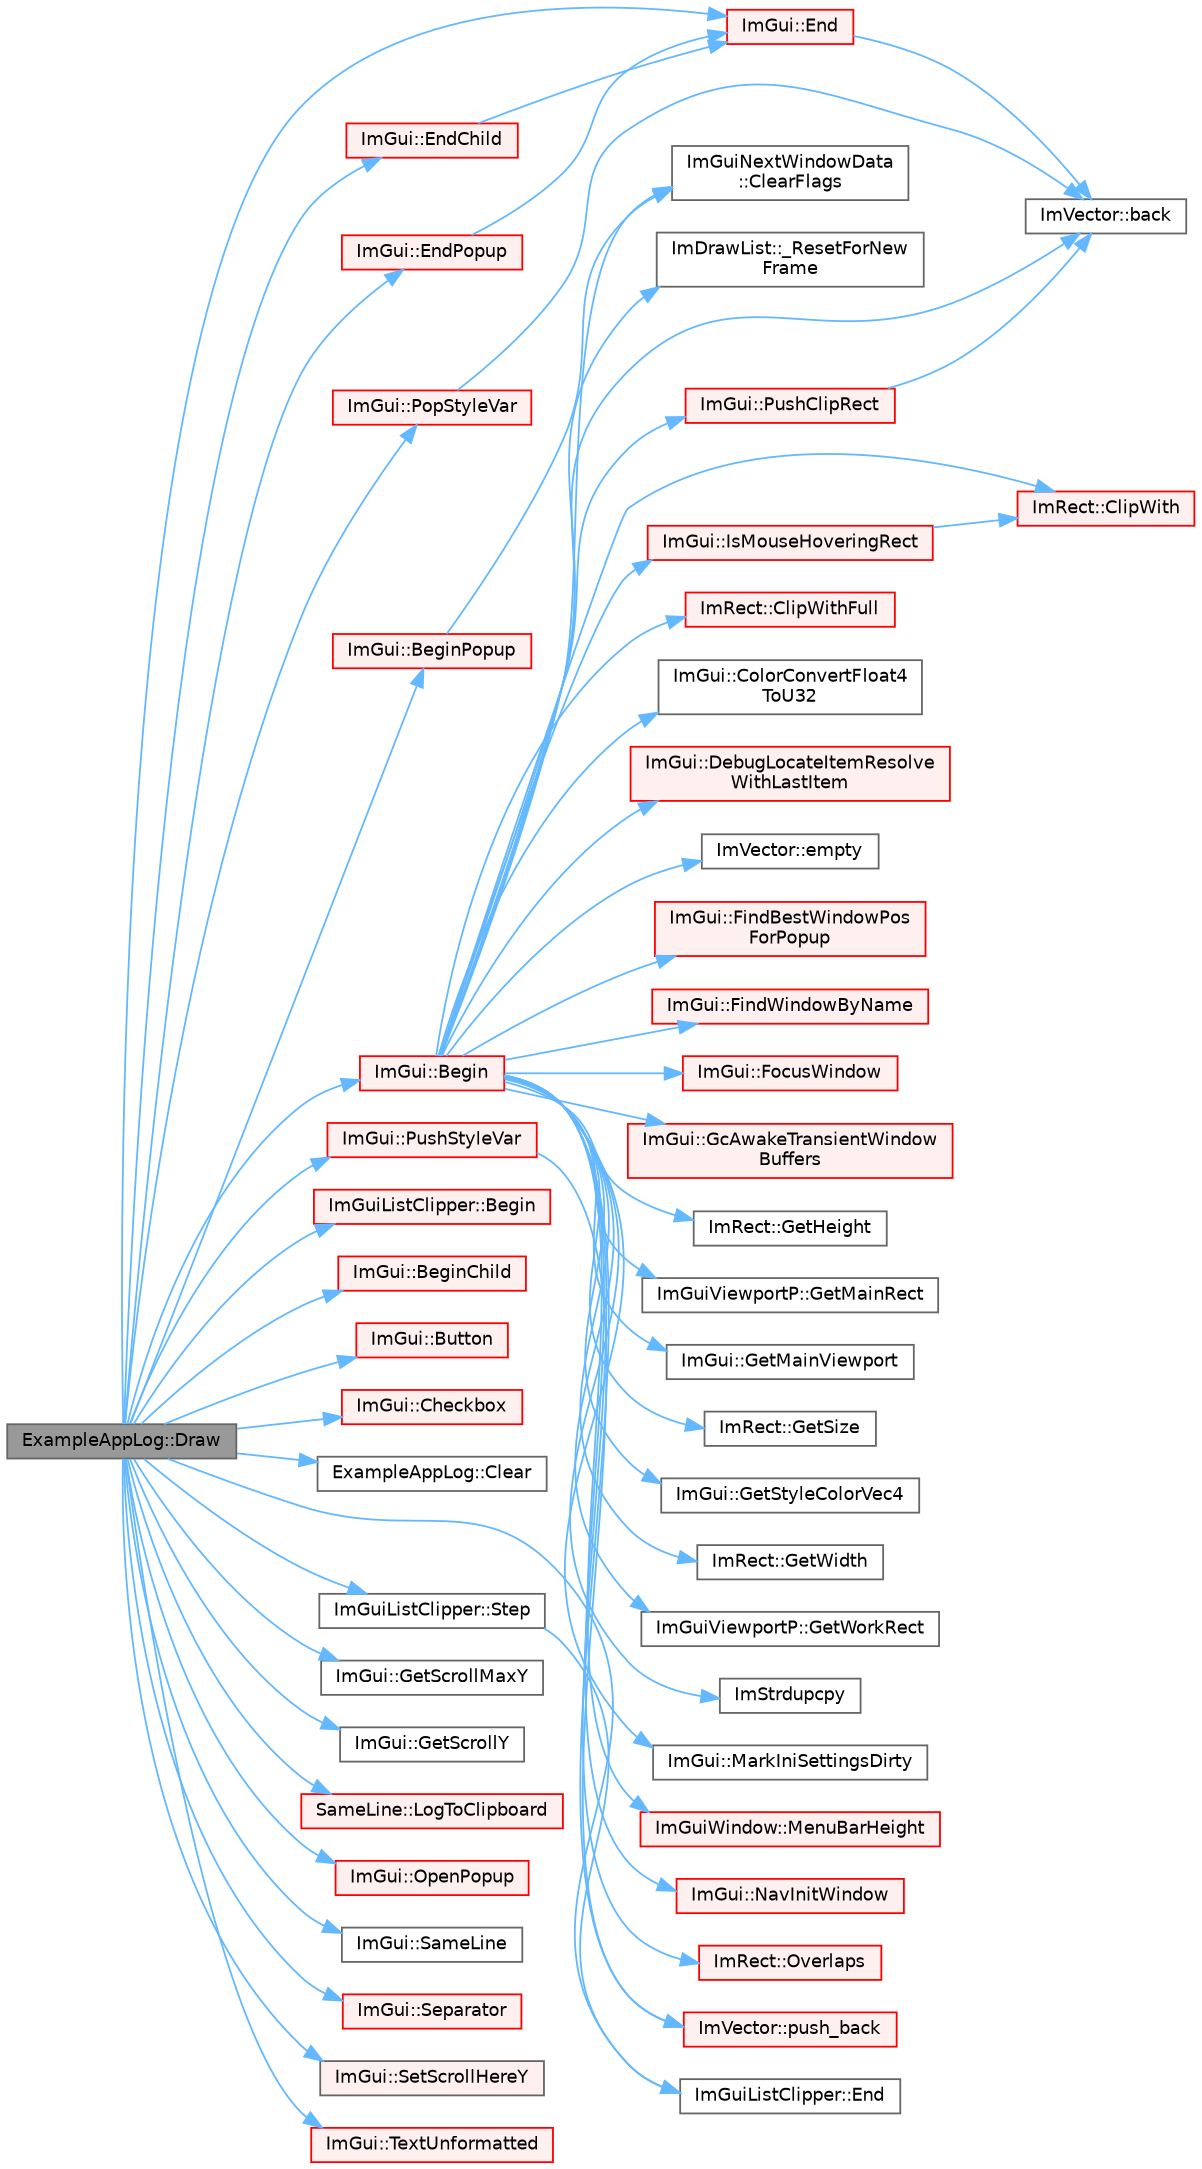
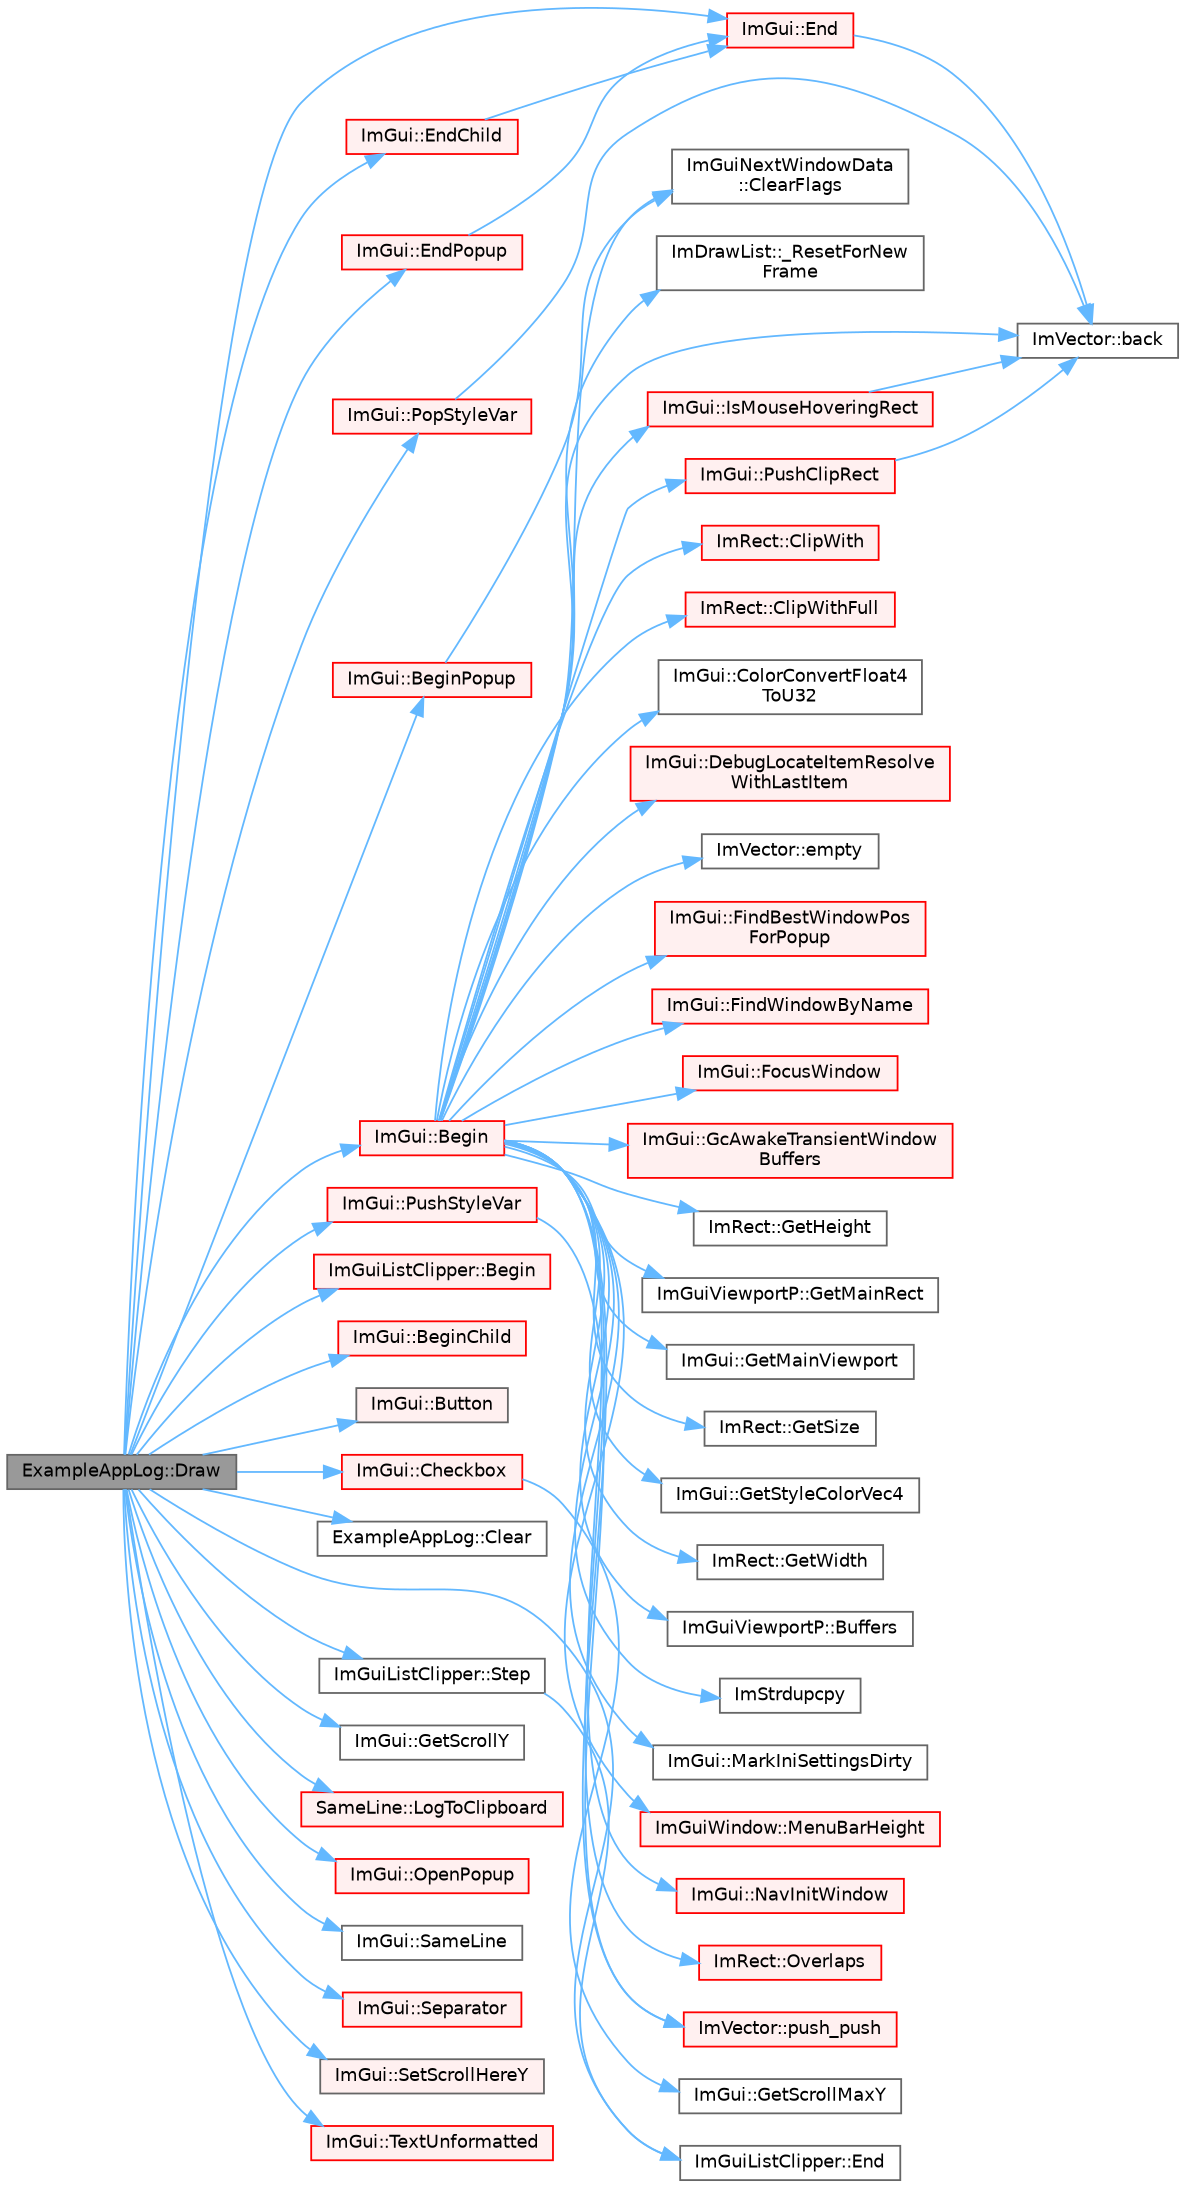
(966, 524) -> (935, 377)
(432, 1340) -> (432, 1405)
(215, 1569) -> (576, 1863)
(790, 1629) -> (790, 1629)
(790, 2030) -> (790, 2030)
